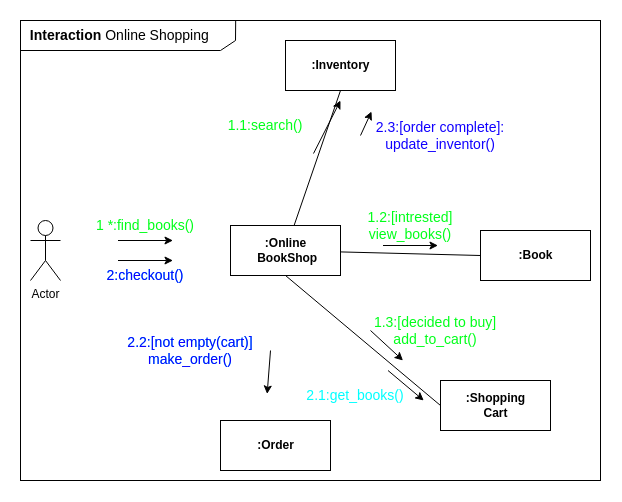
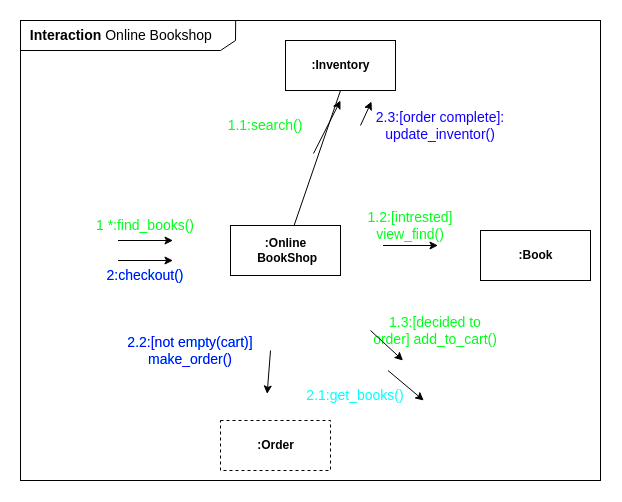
(104, 36) -> (105, 36)
(441, 136) -> (441, 126)
(411, 226) -> (411, 226)
(46, 251) -> none
(411, 254) -> none
(436, 331) -> (436, 331)
(363, 341) -> none
(496, 406) -> none
(276, 446) -> (276, 446)
